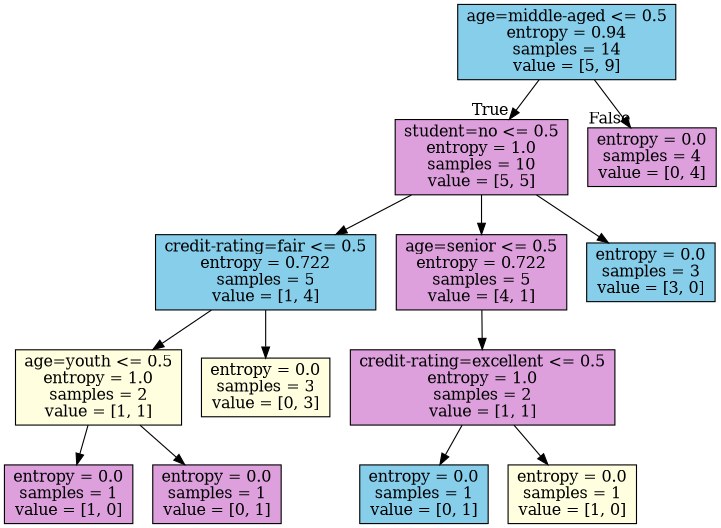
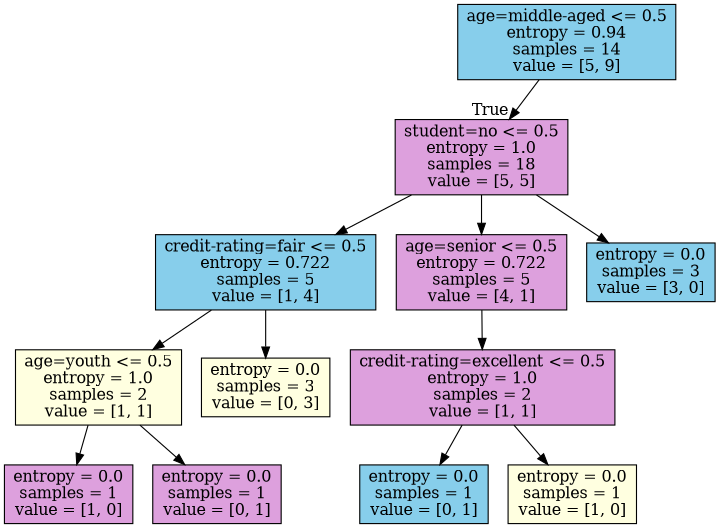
(482, 157) -> (482, 157)
(652, 157) -> none
